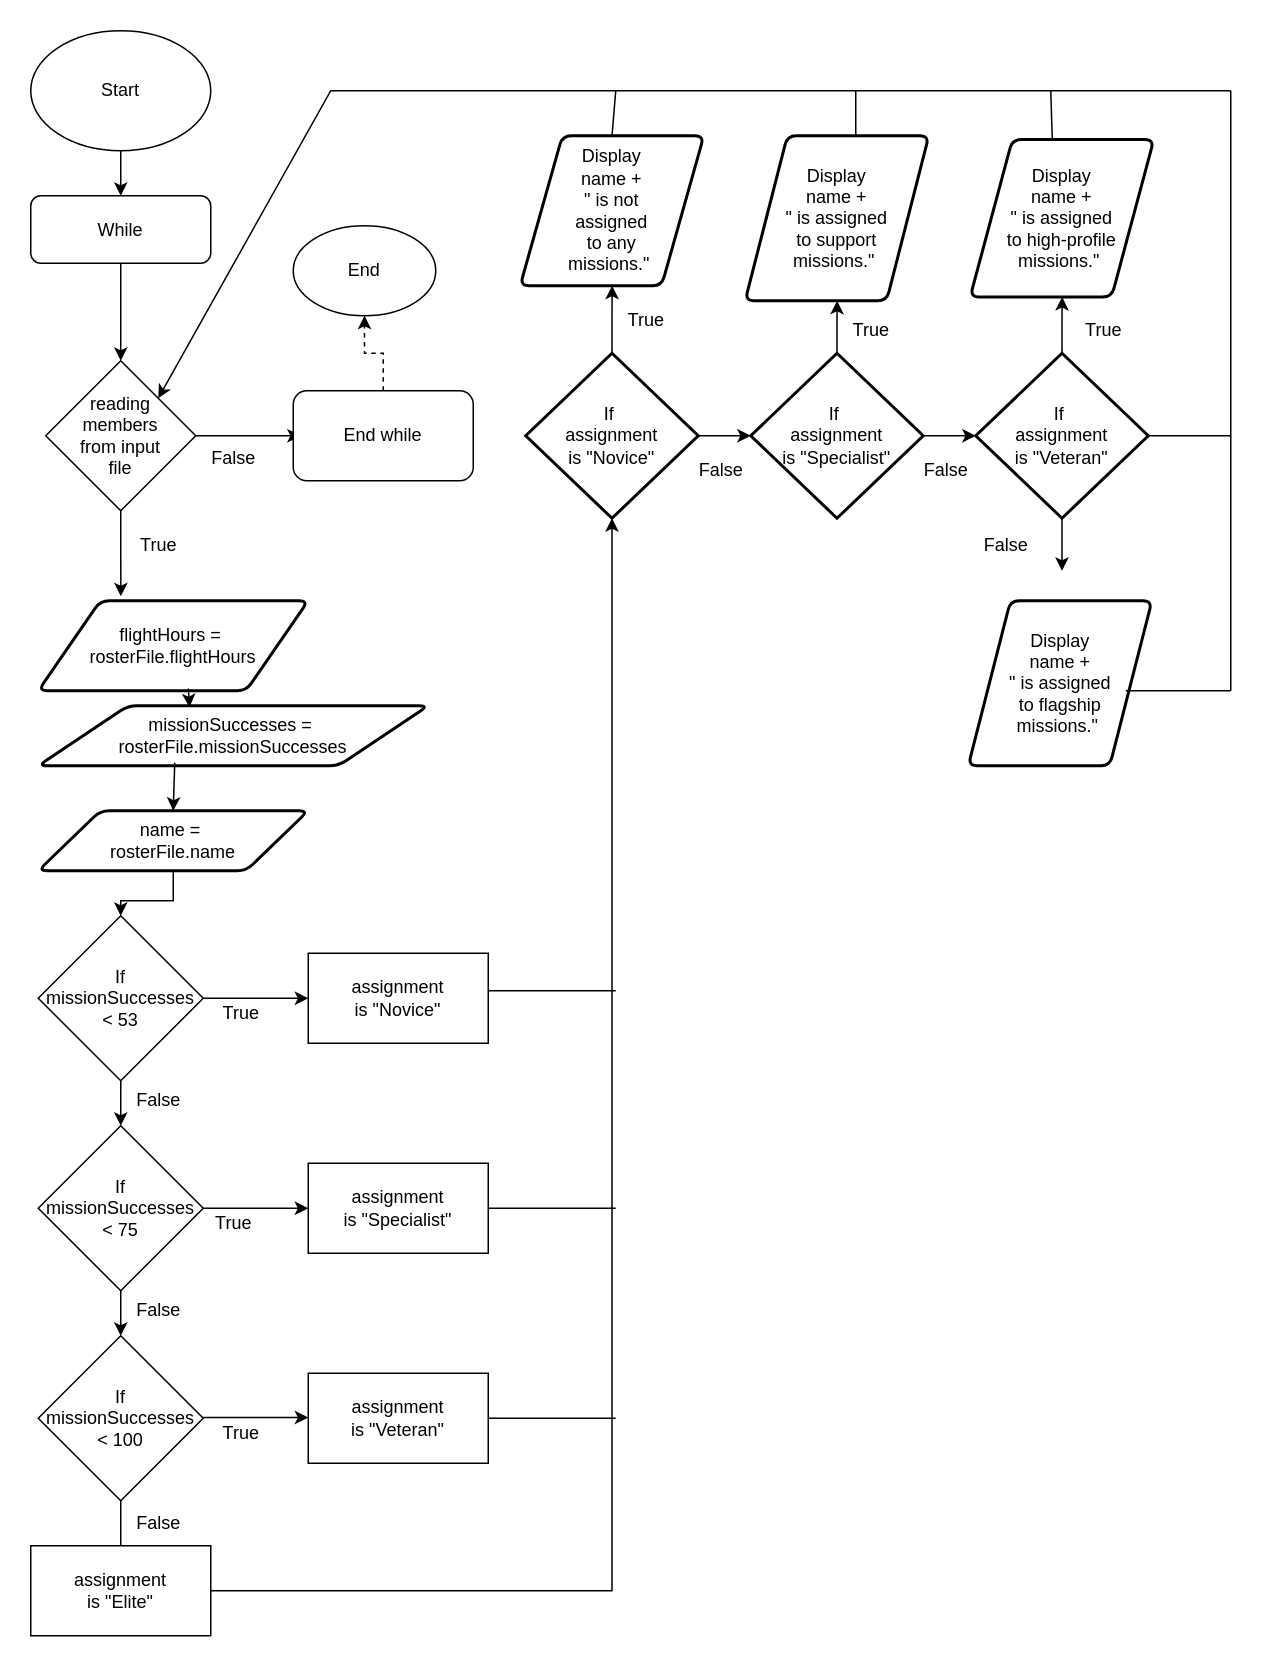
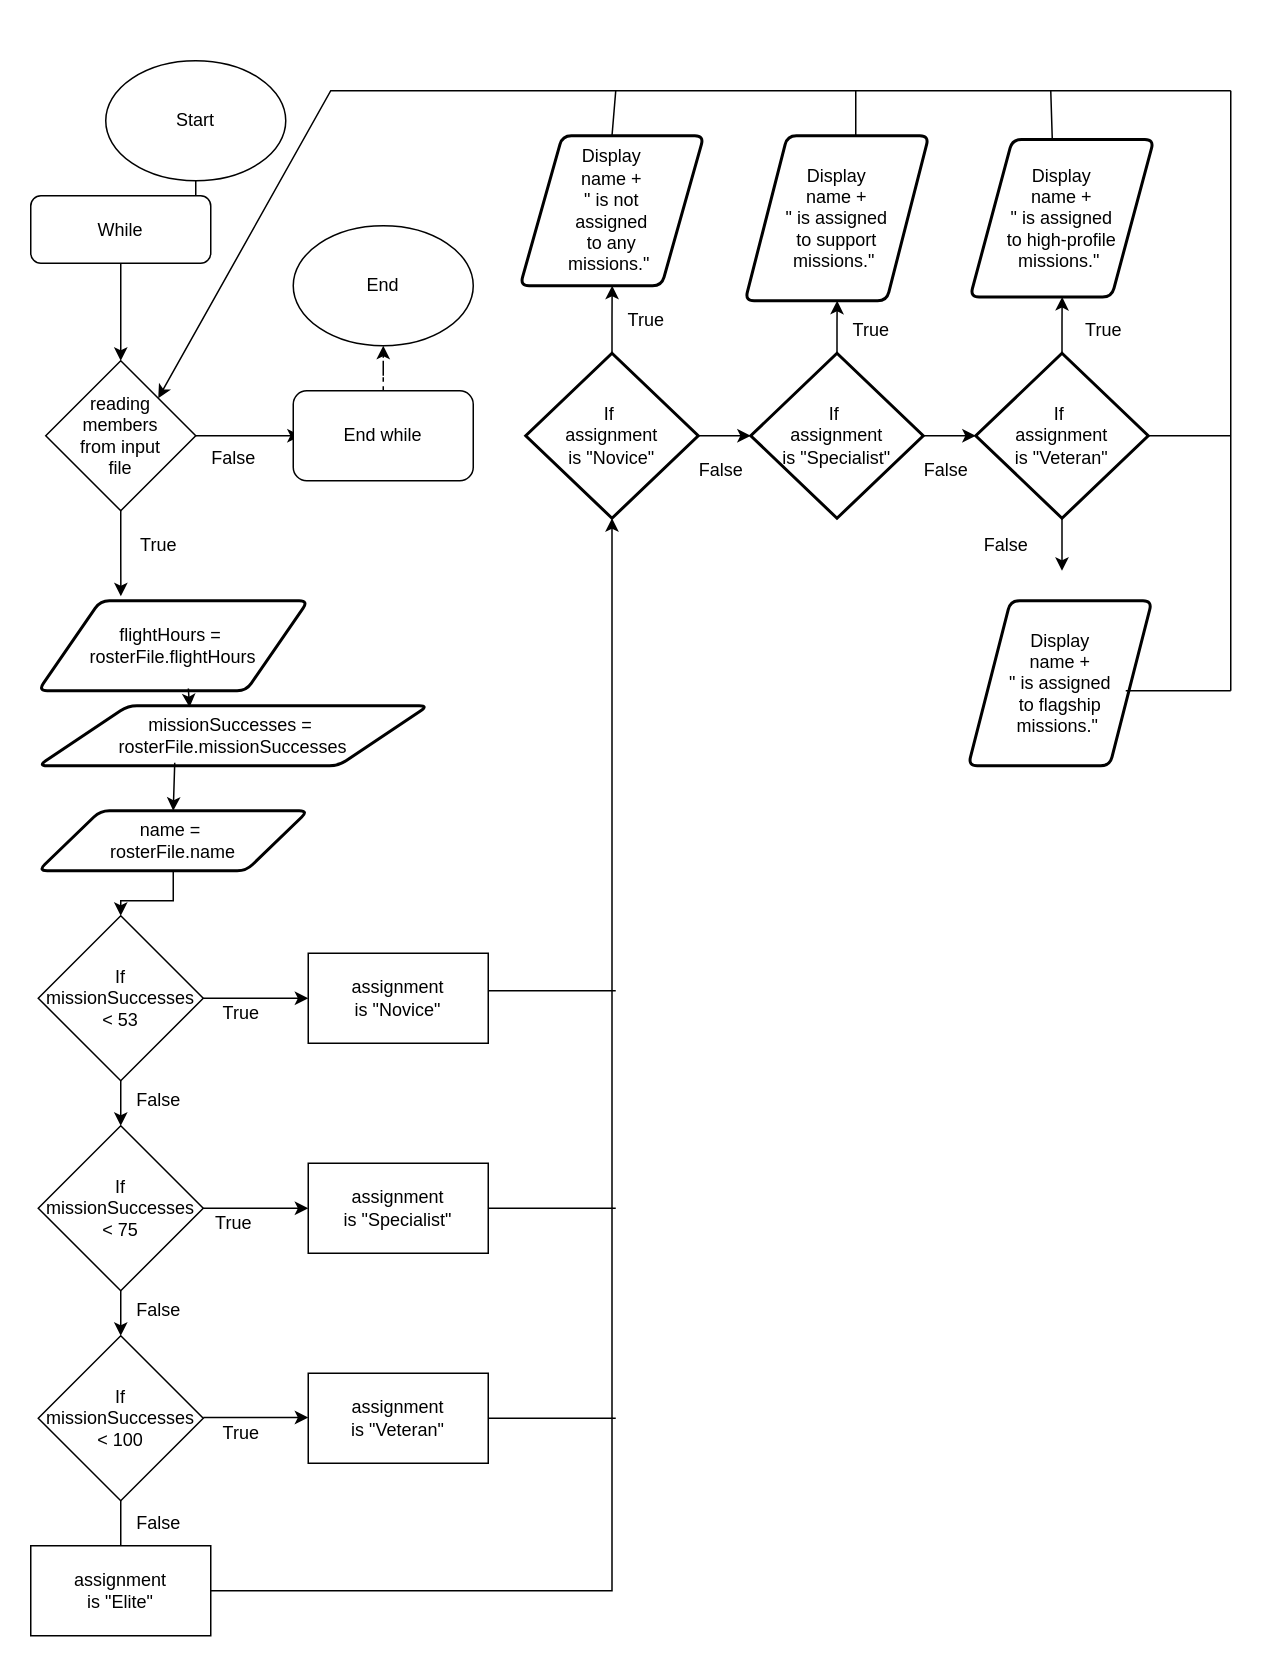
(121, 91) -> (196, 121)
(365, 271) -> (383, 286)
